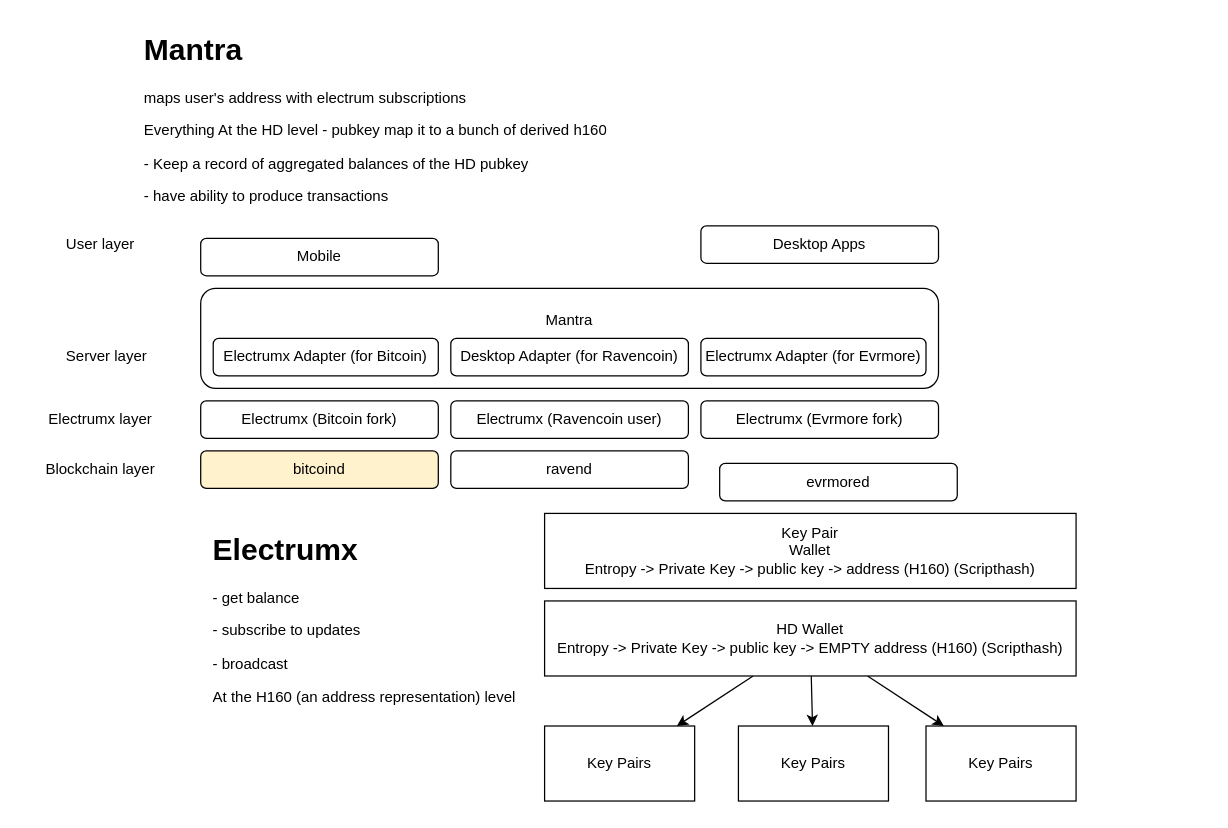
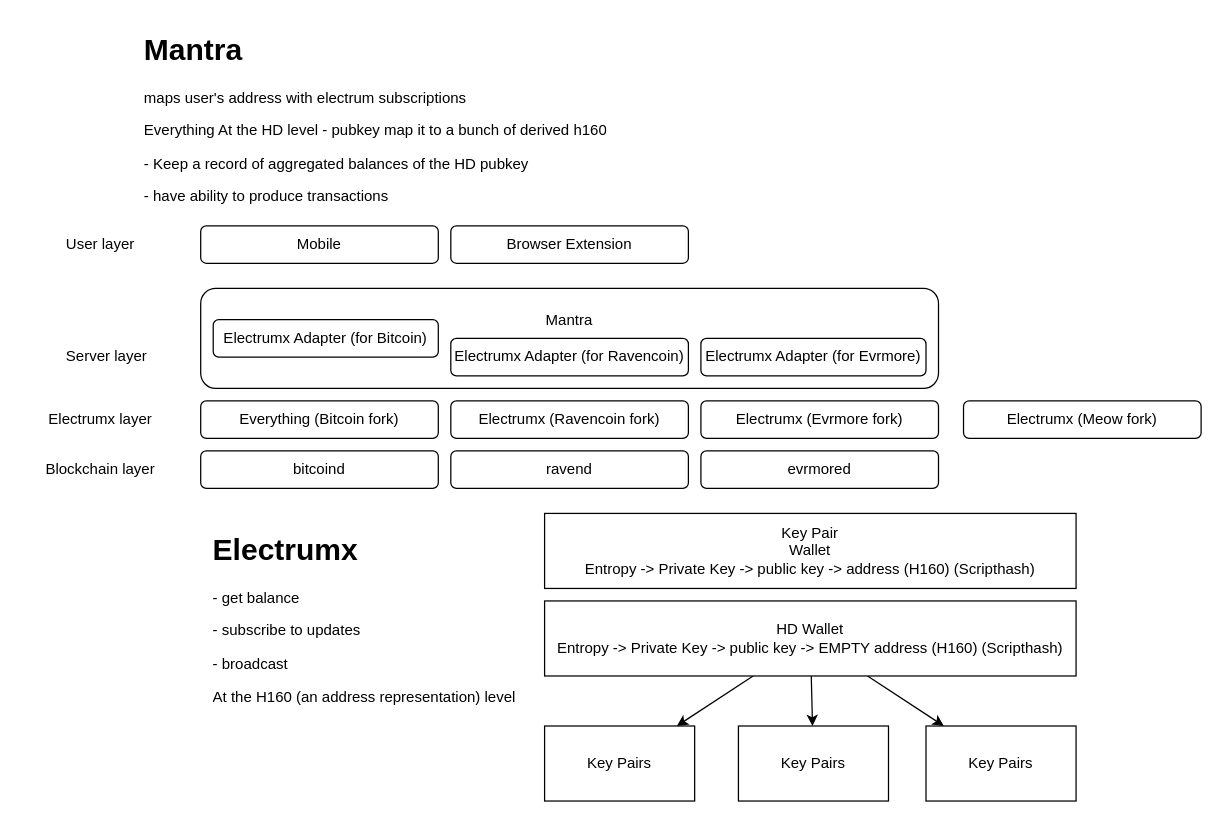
none -> (569, 244)
(819, 244) -> none
(319, 257) -> (319, 244)
(326, 357) -> (326, 338)
(569, 357) -> (569, 357)
(319, 419) -> (319, 419)
(569, 419) -> (569, 419)
none -> (1082, 419)
(319, 469) -> (319, 469)
(838, 482) -> (819, 469)
